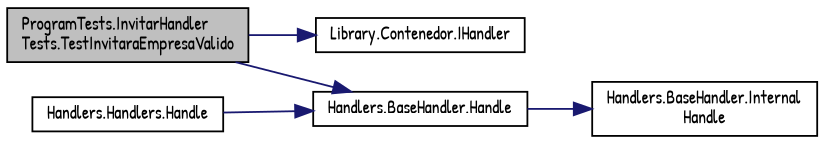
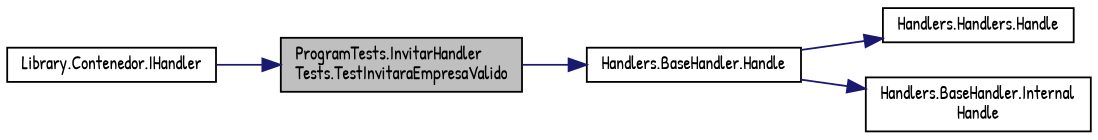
(273, 35) -> (239, 65)
(259, 112) -> (833, 45)
